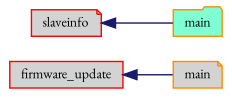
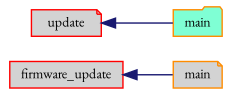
(66, 23) -> (66, 23)
